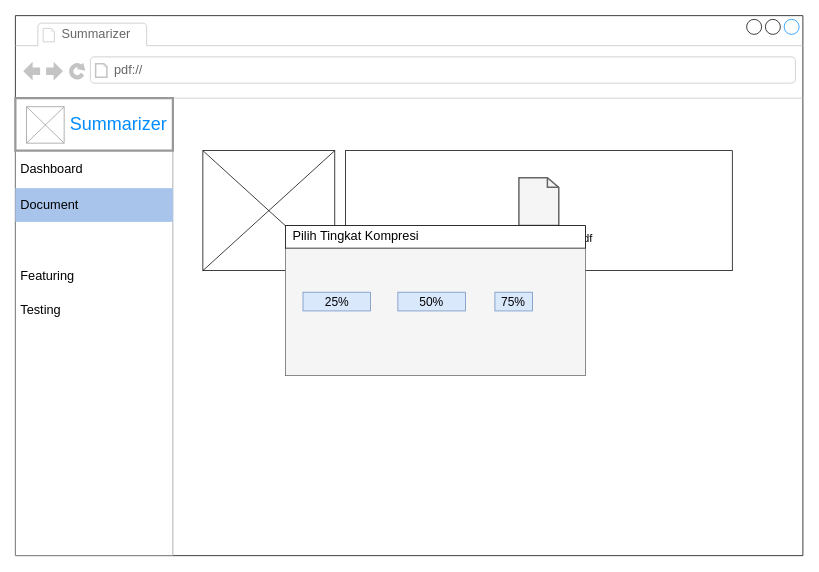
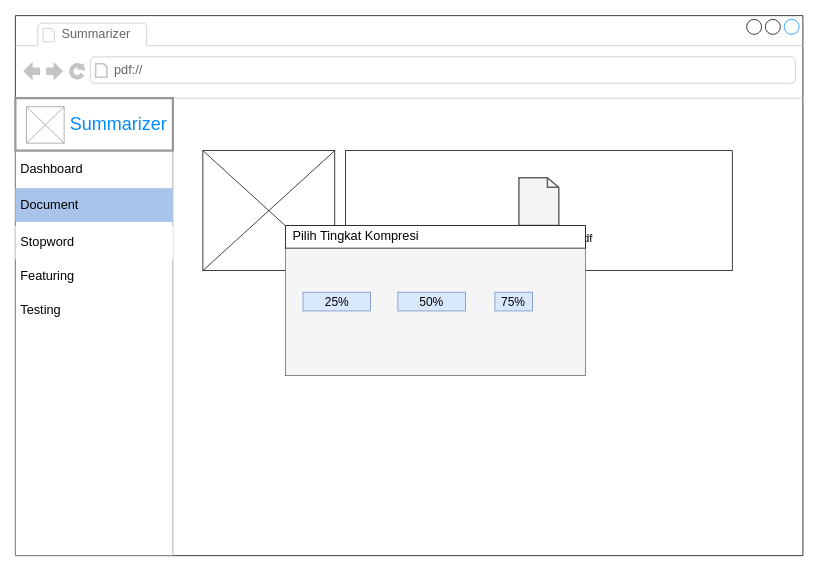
none -> (94, 242)
